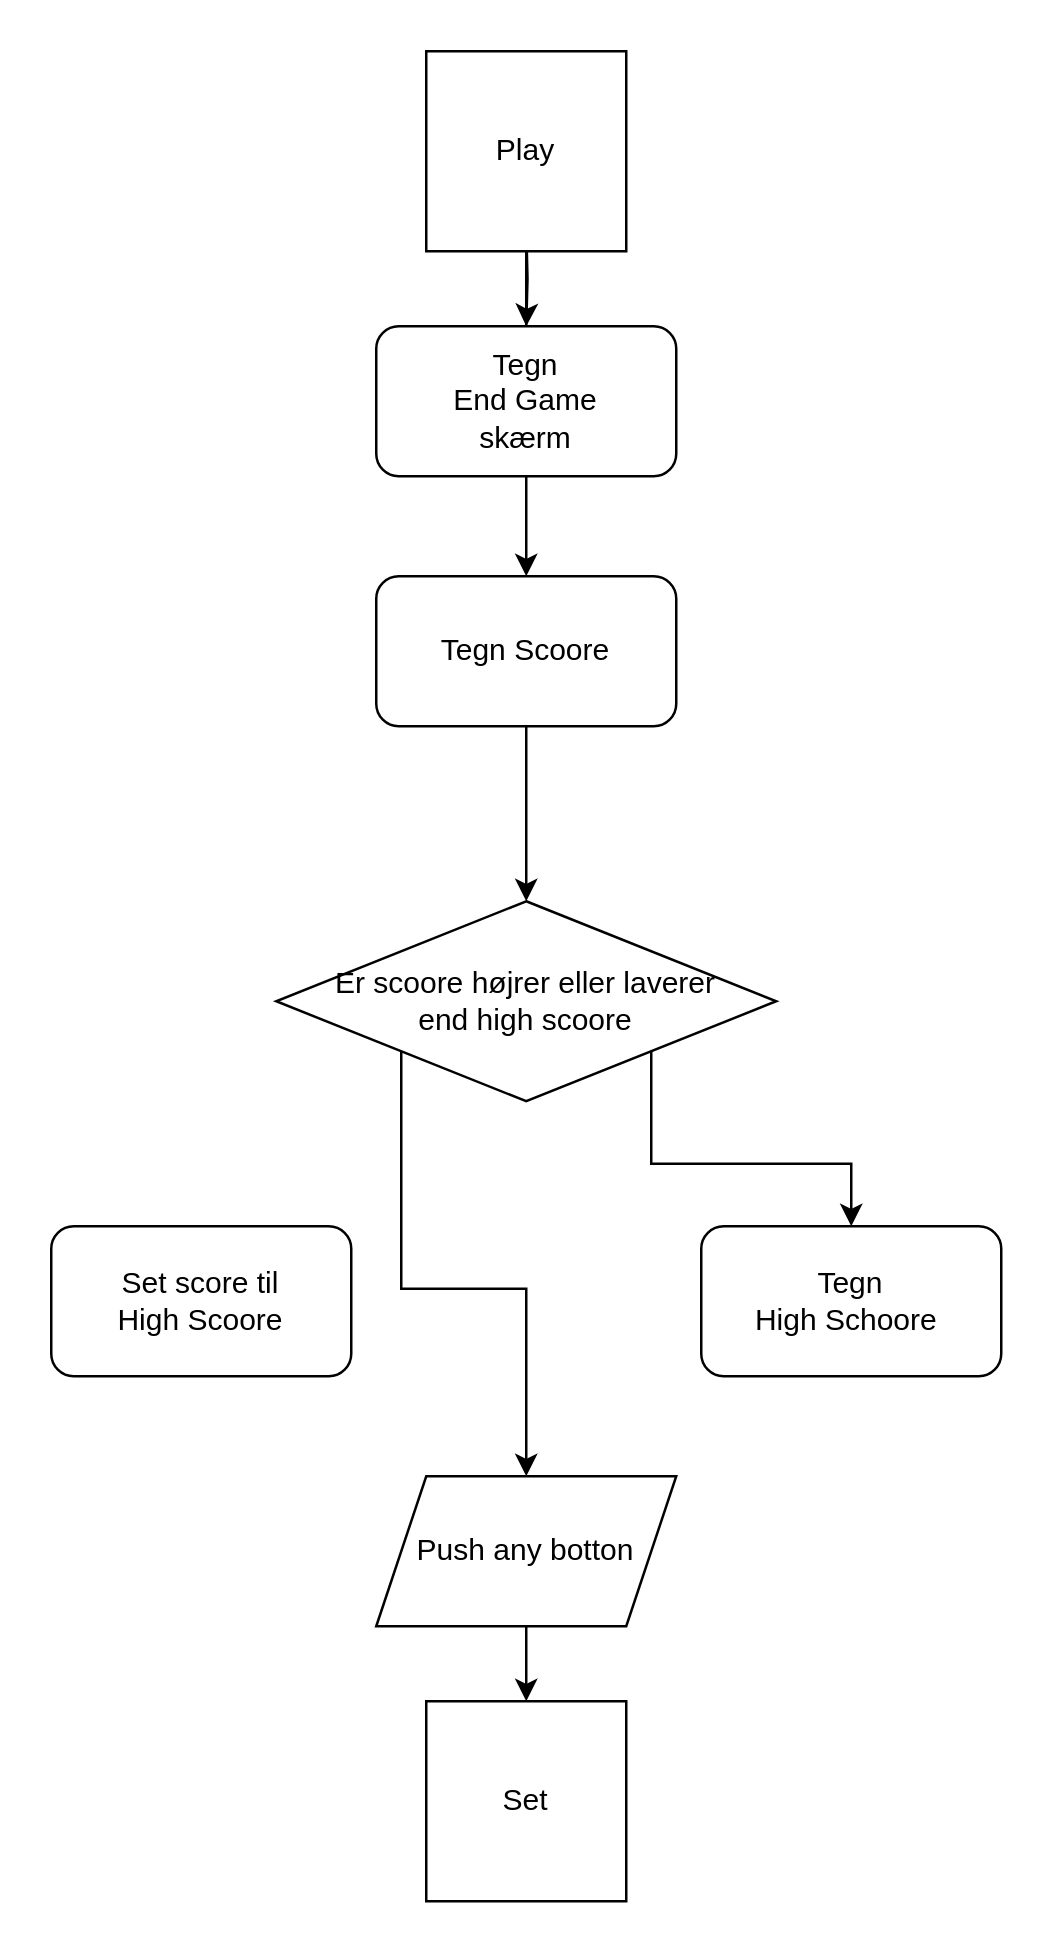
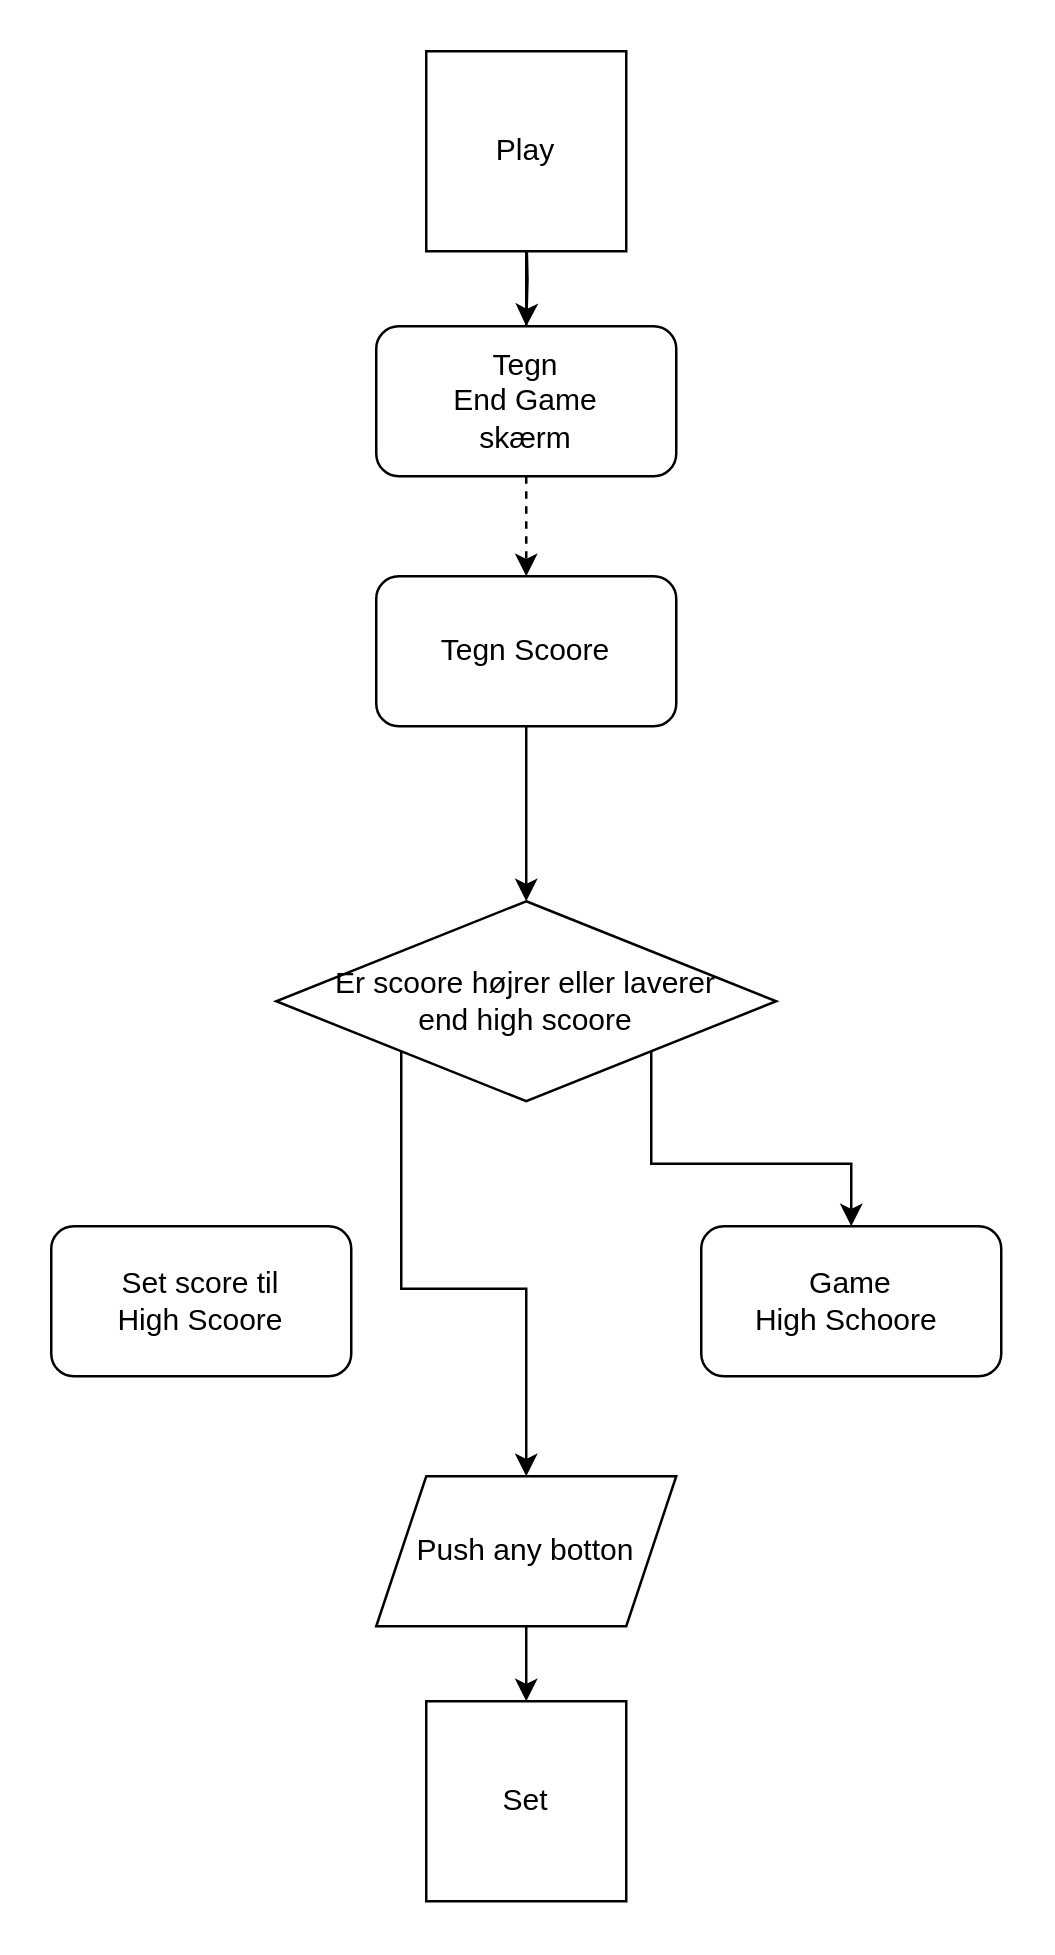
(526, 517) -> (526, 517)
(851, 1301) -> (851, 1301)
